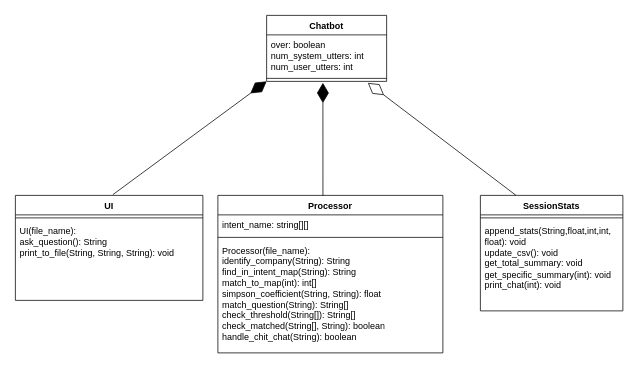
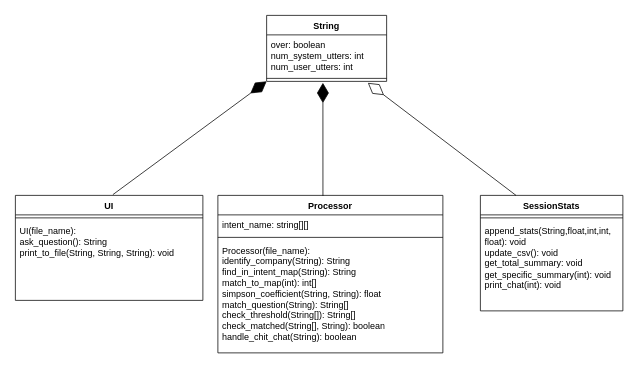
(327, 26) -> (327, 26)
